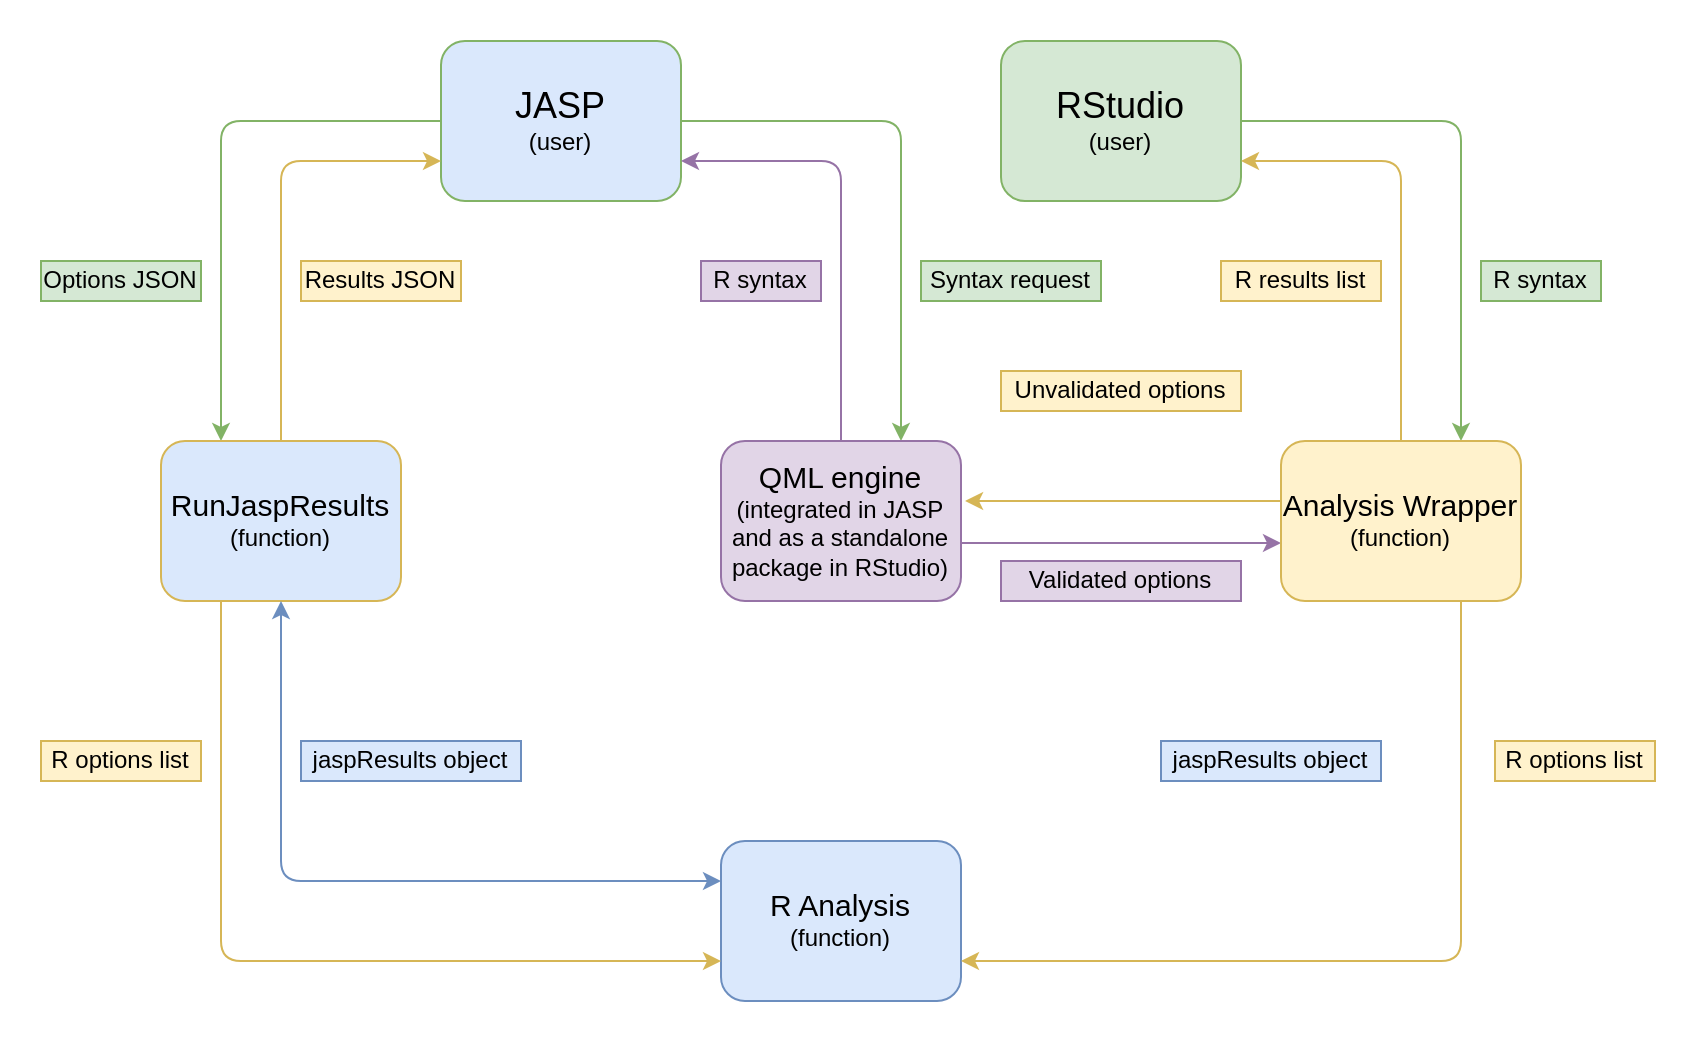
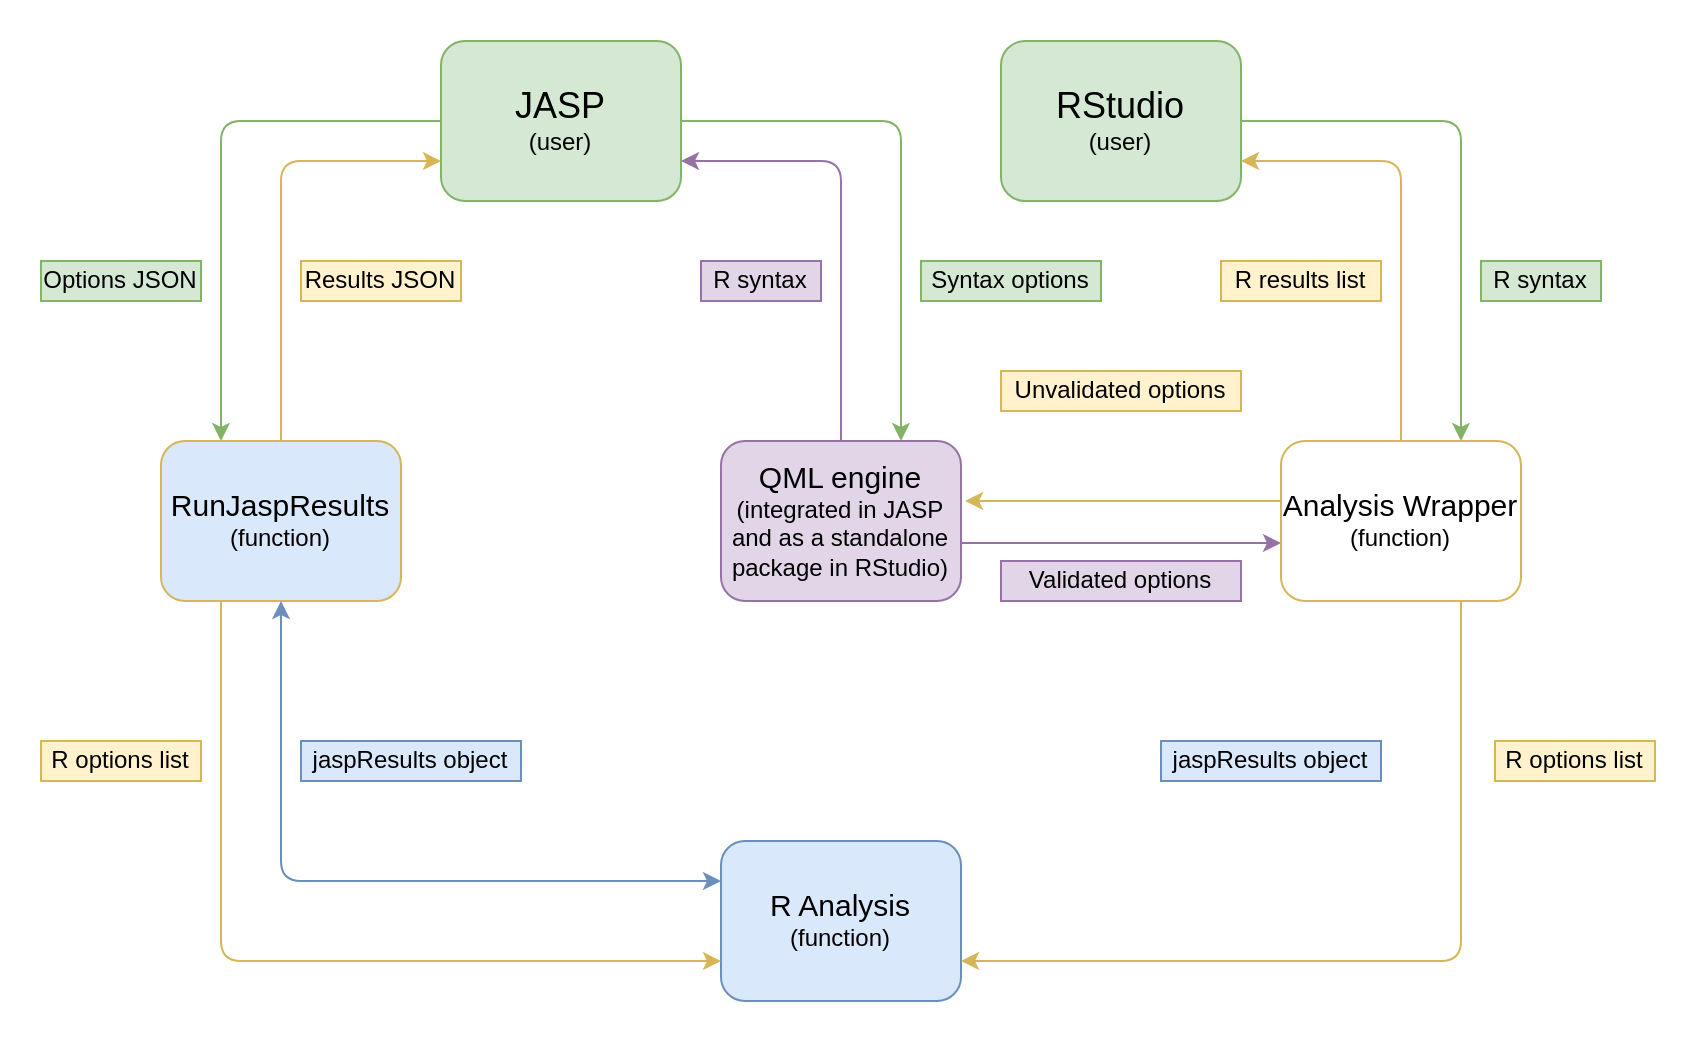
(561, 121) -> (561, 121)
(1011, 281) -> (1011, 281)
(1401, 521) -> (1401, 521)
